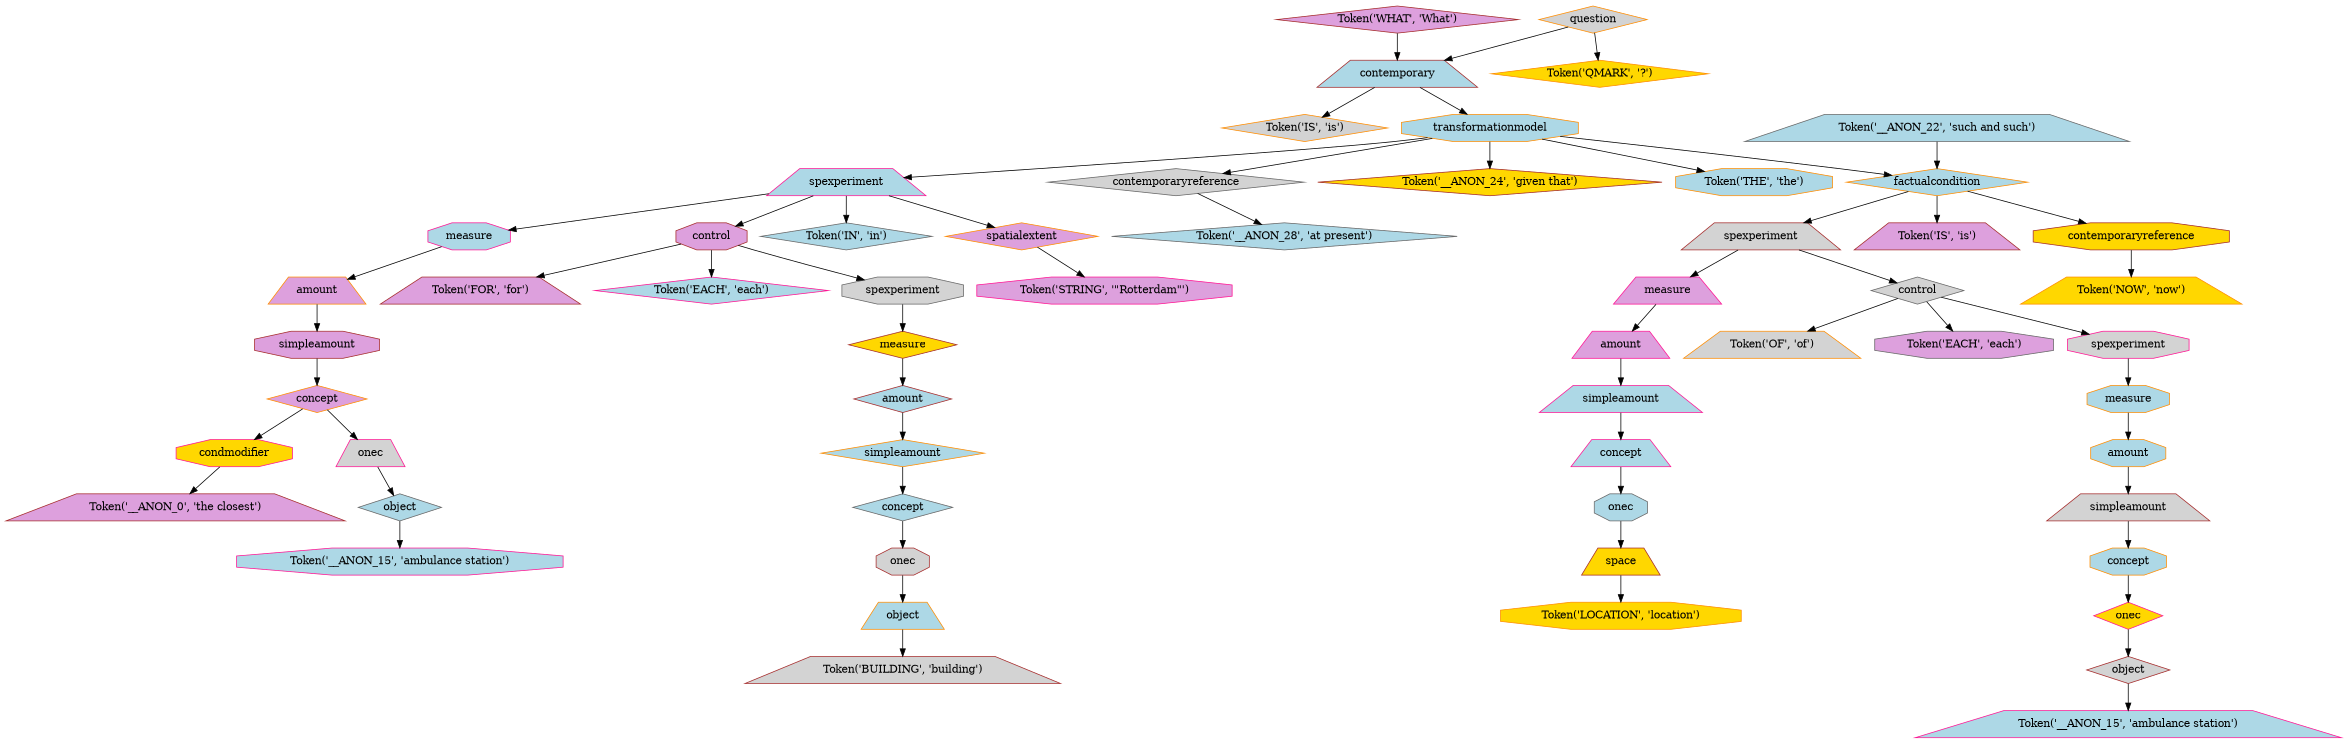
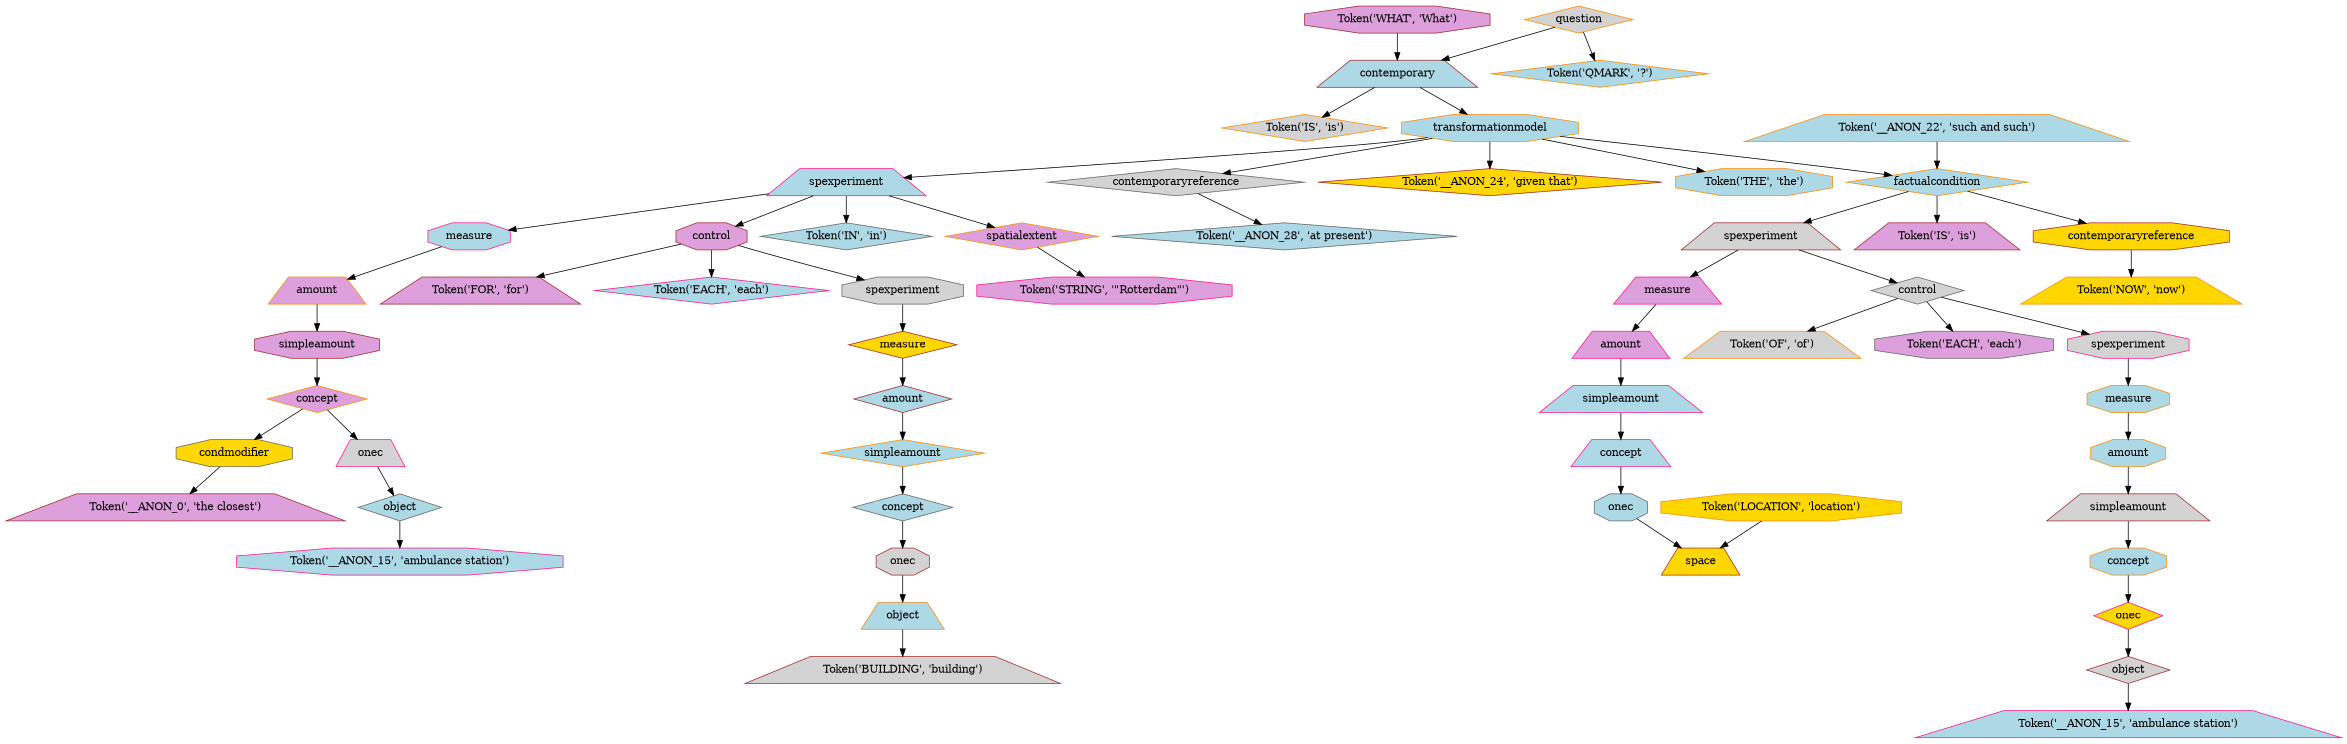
(1397, 20) -> (1397, 20)
(1600, 74) -> (1600, 74)
(1937, 128) -> (1937, 128)
(234, 453) -> (234, 453)
(1621, 585) -> (1744, 532)
